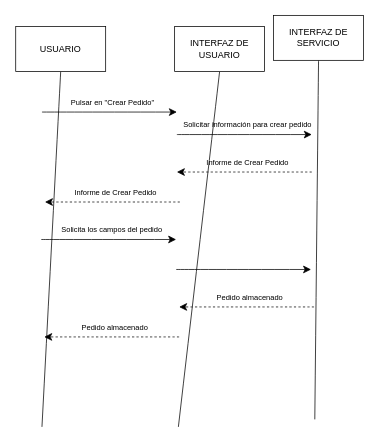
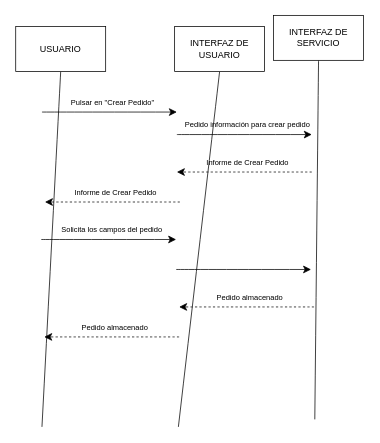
(248, 123) -> (248, 123)
